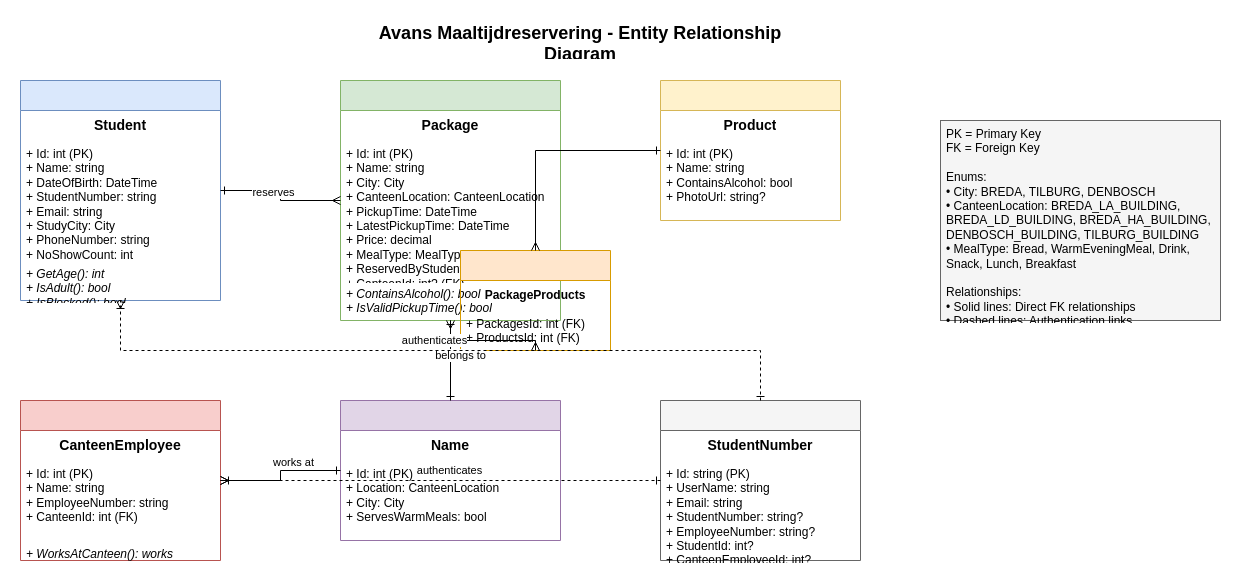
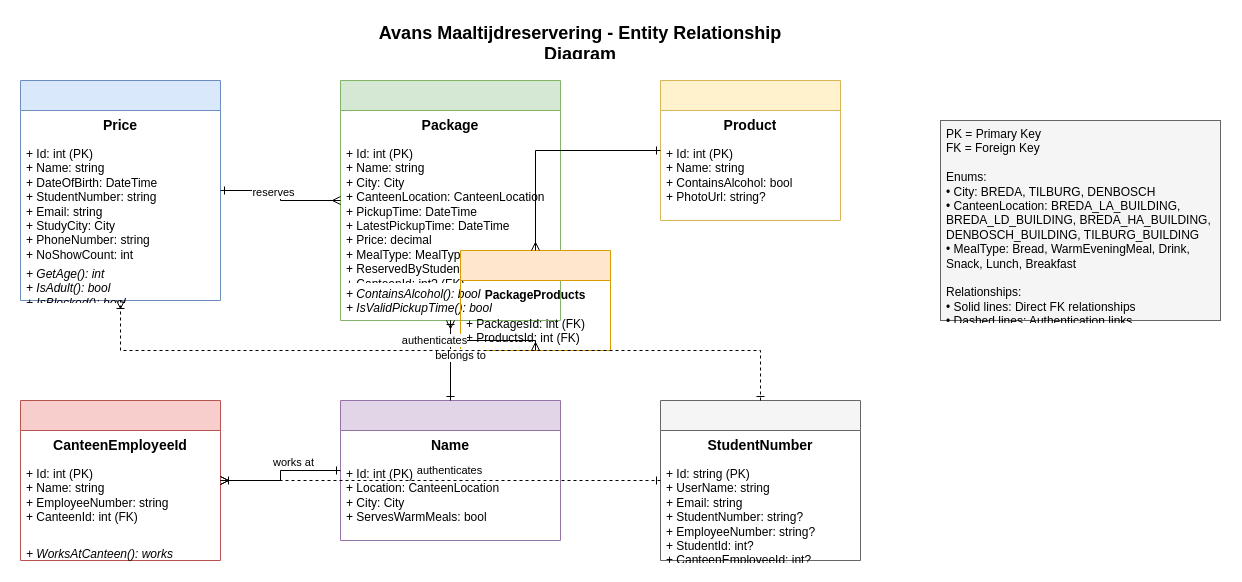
(121, 126) -> (121, 126)
(121, 446) -> (121, 446)
